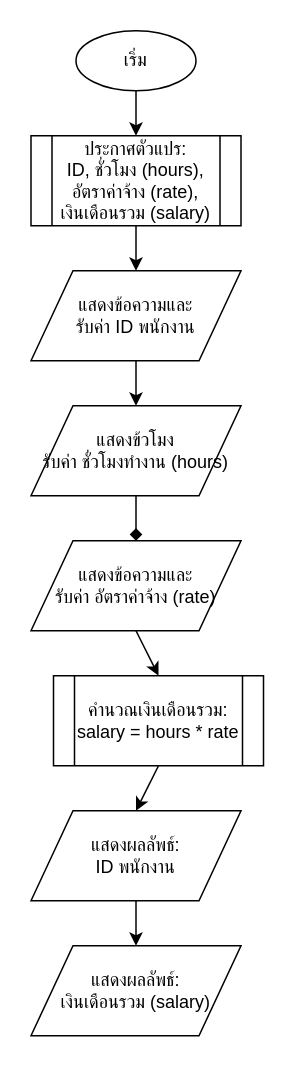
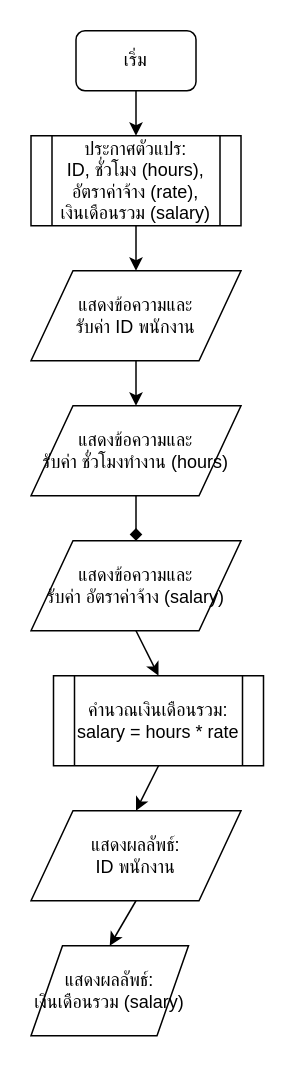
(136, 61) -> (136, 61)
(136, 451) -> (136, 451)
(136, 586) -> (136, 586)
(136, 991) -> (110, 991)
